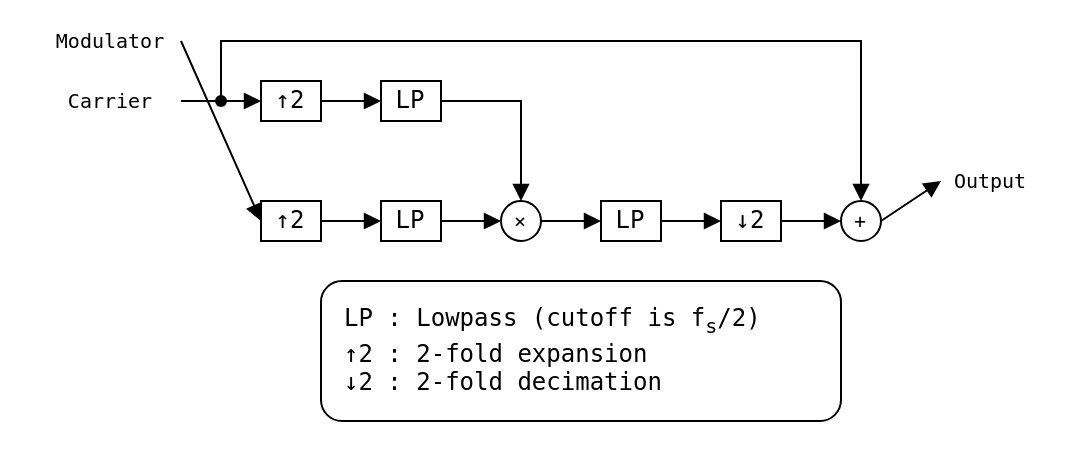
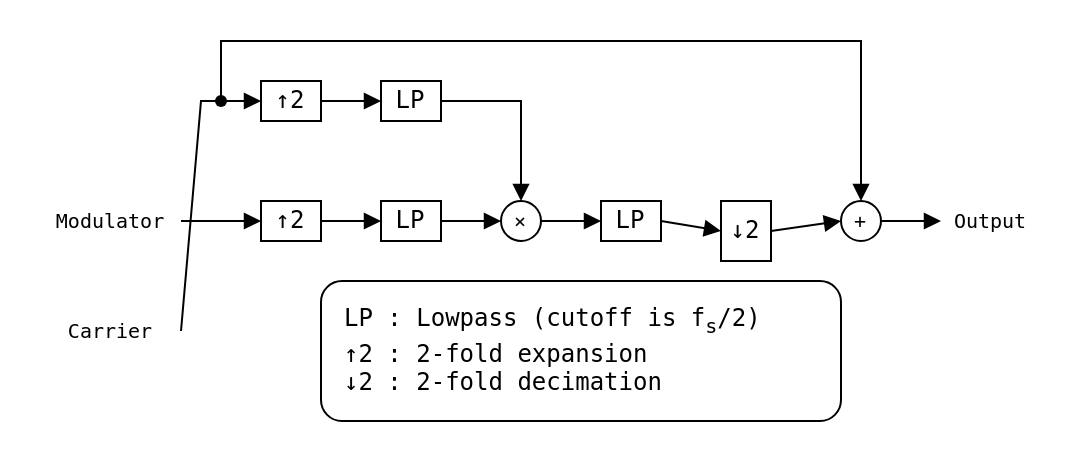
(111, 41) -> (111, 221)
(111, 101) -> (111, 331)
(991, 181) -> (991, 221)
(751, 221) -> (746, 231)
